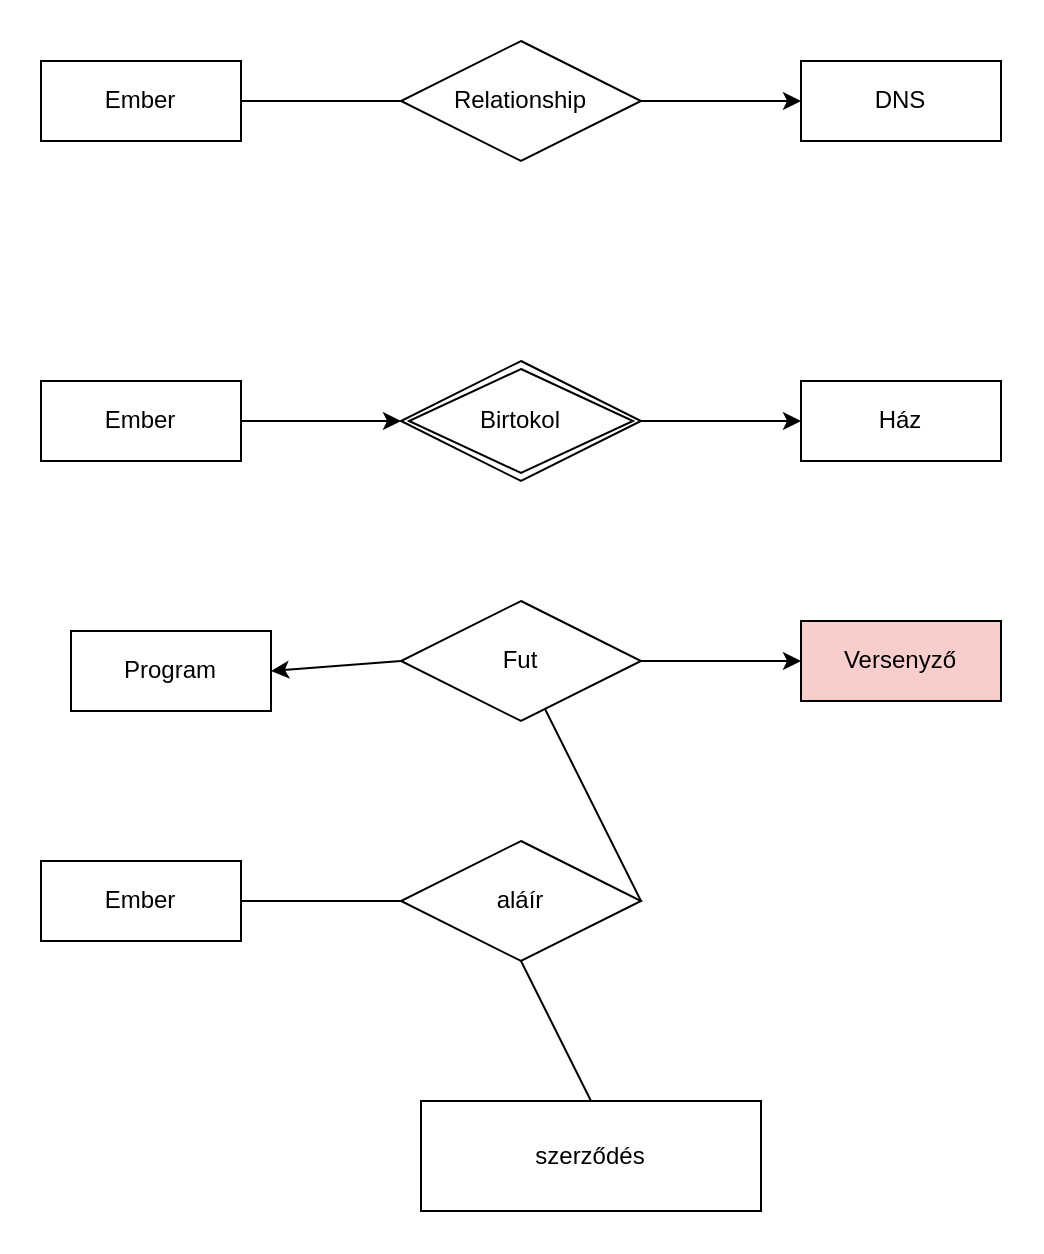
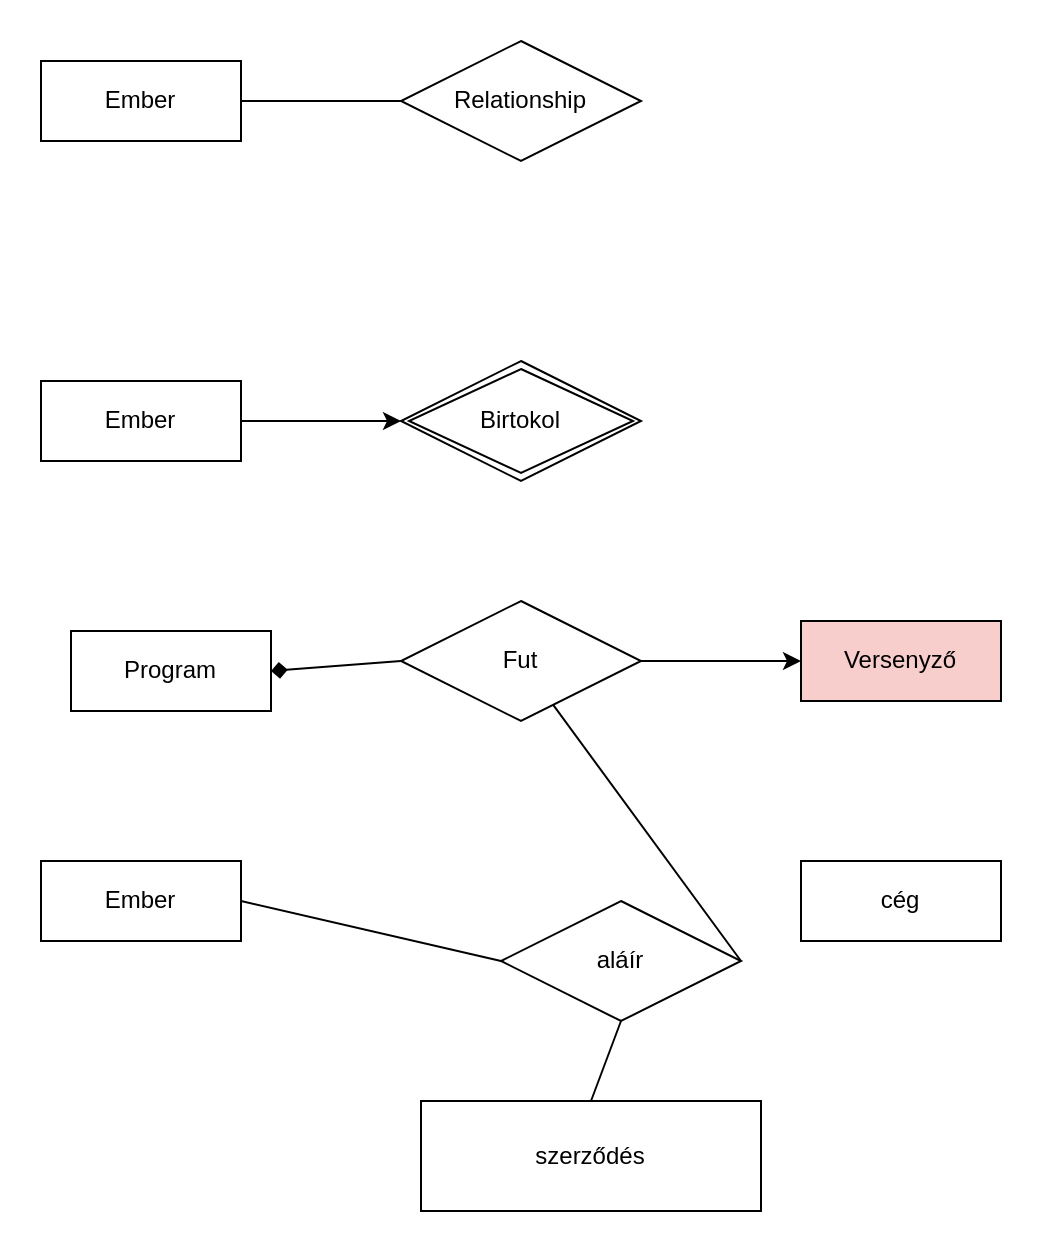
(714, 101) -> none
(901, 101) -> none
(714, 421) -> none
(901, 421) -> none
(286, 670) -> (287, 670)
(521, 901) -> (621, 961)
none -> (901, 901)
